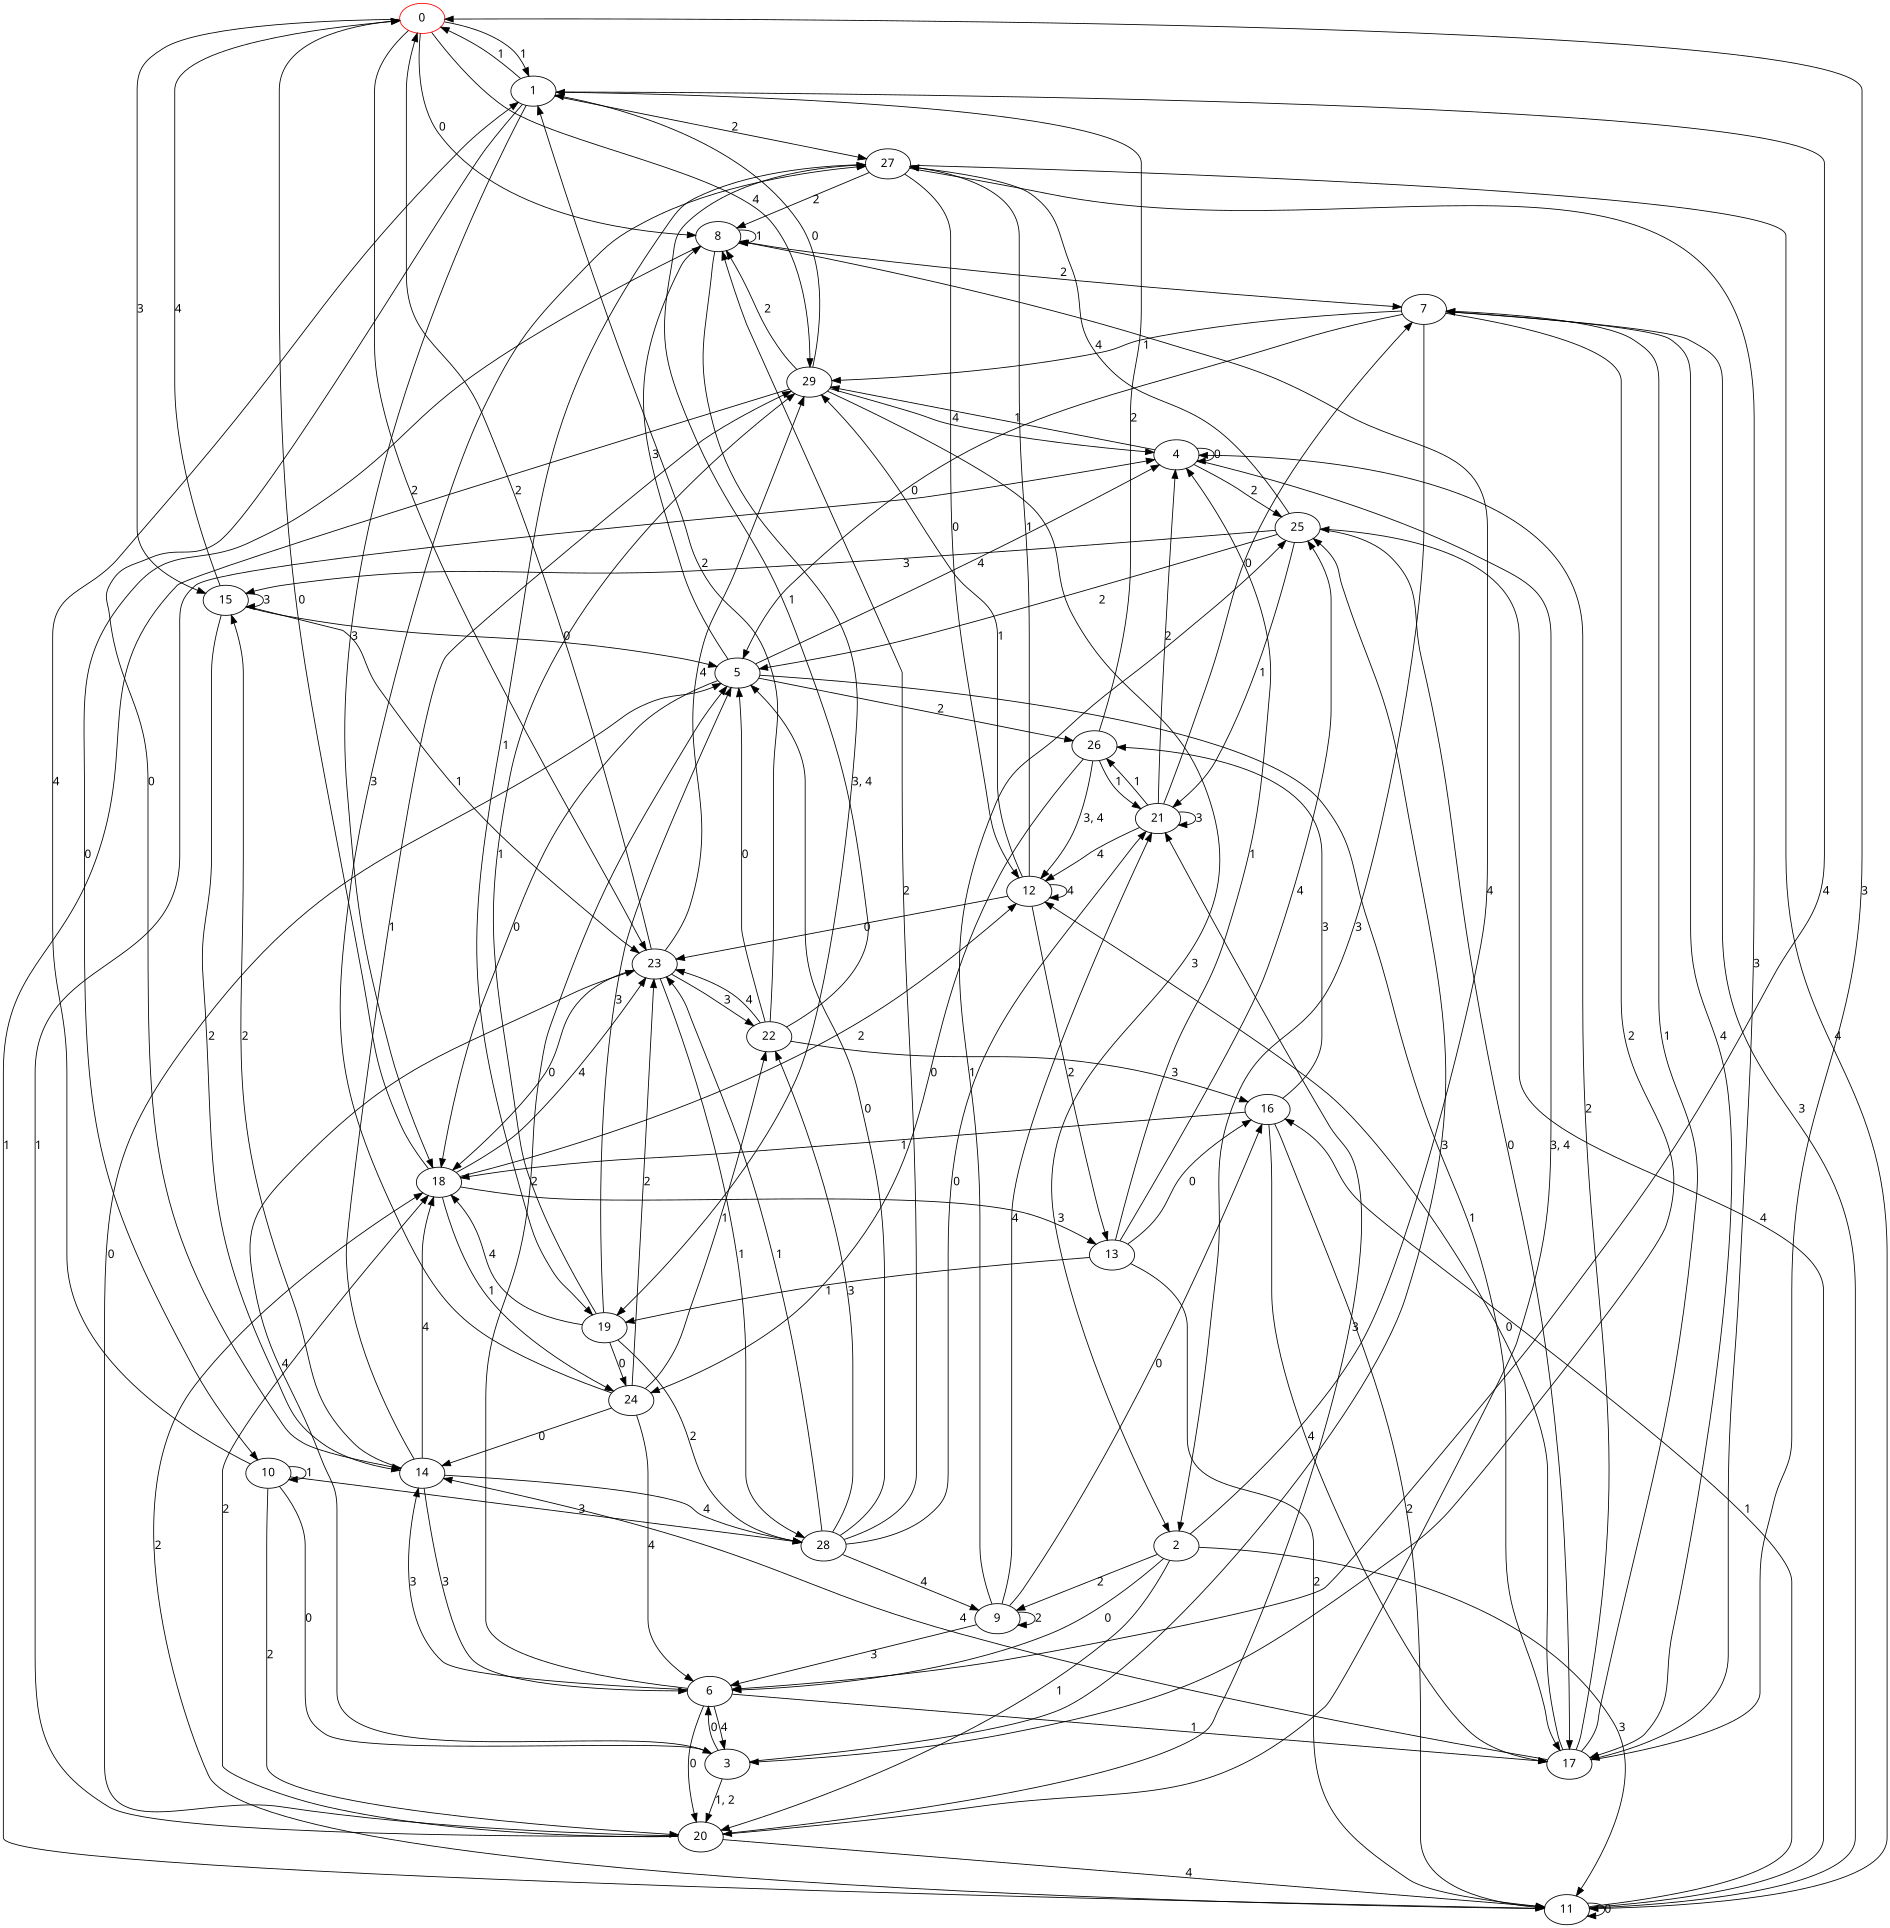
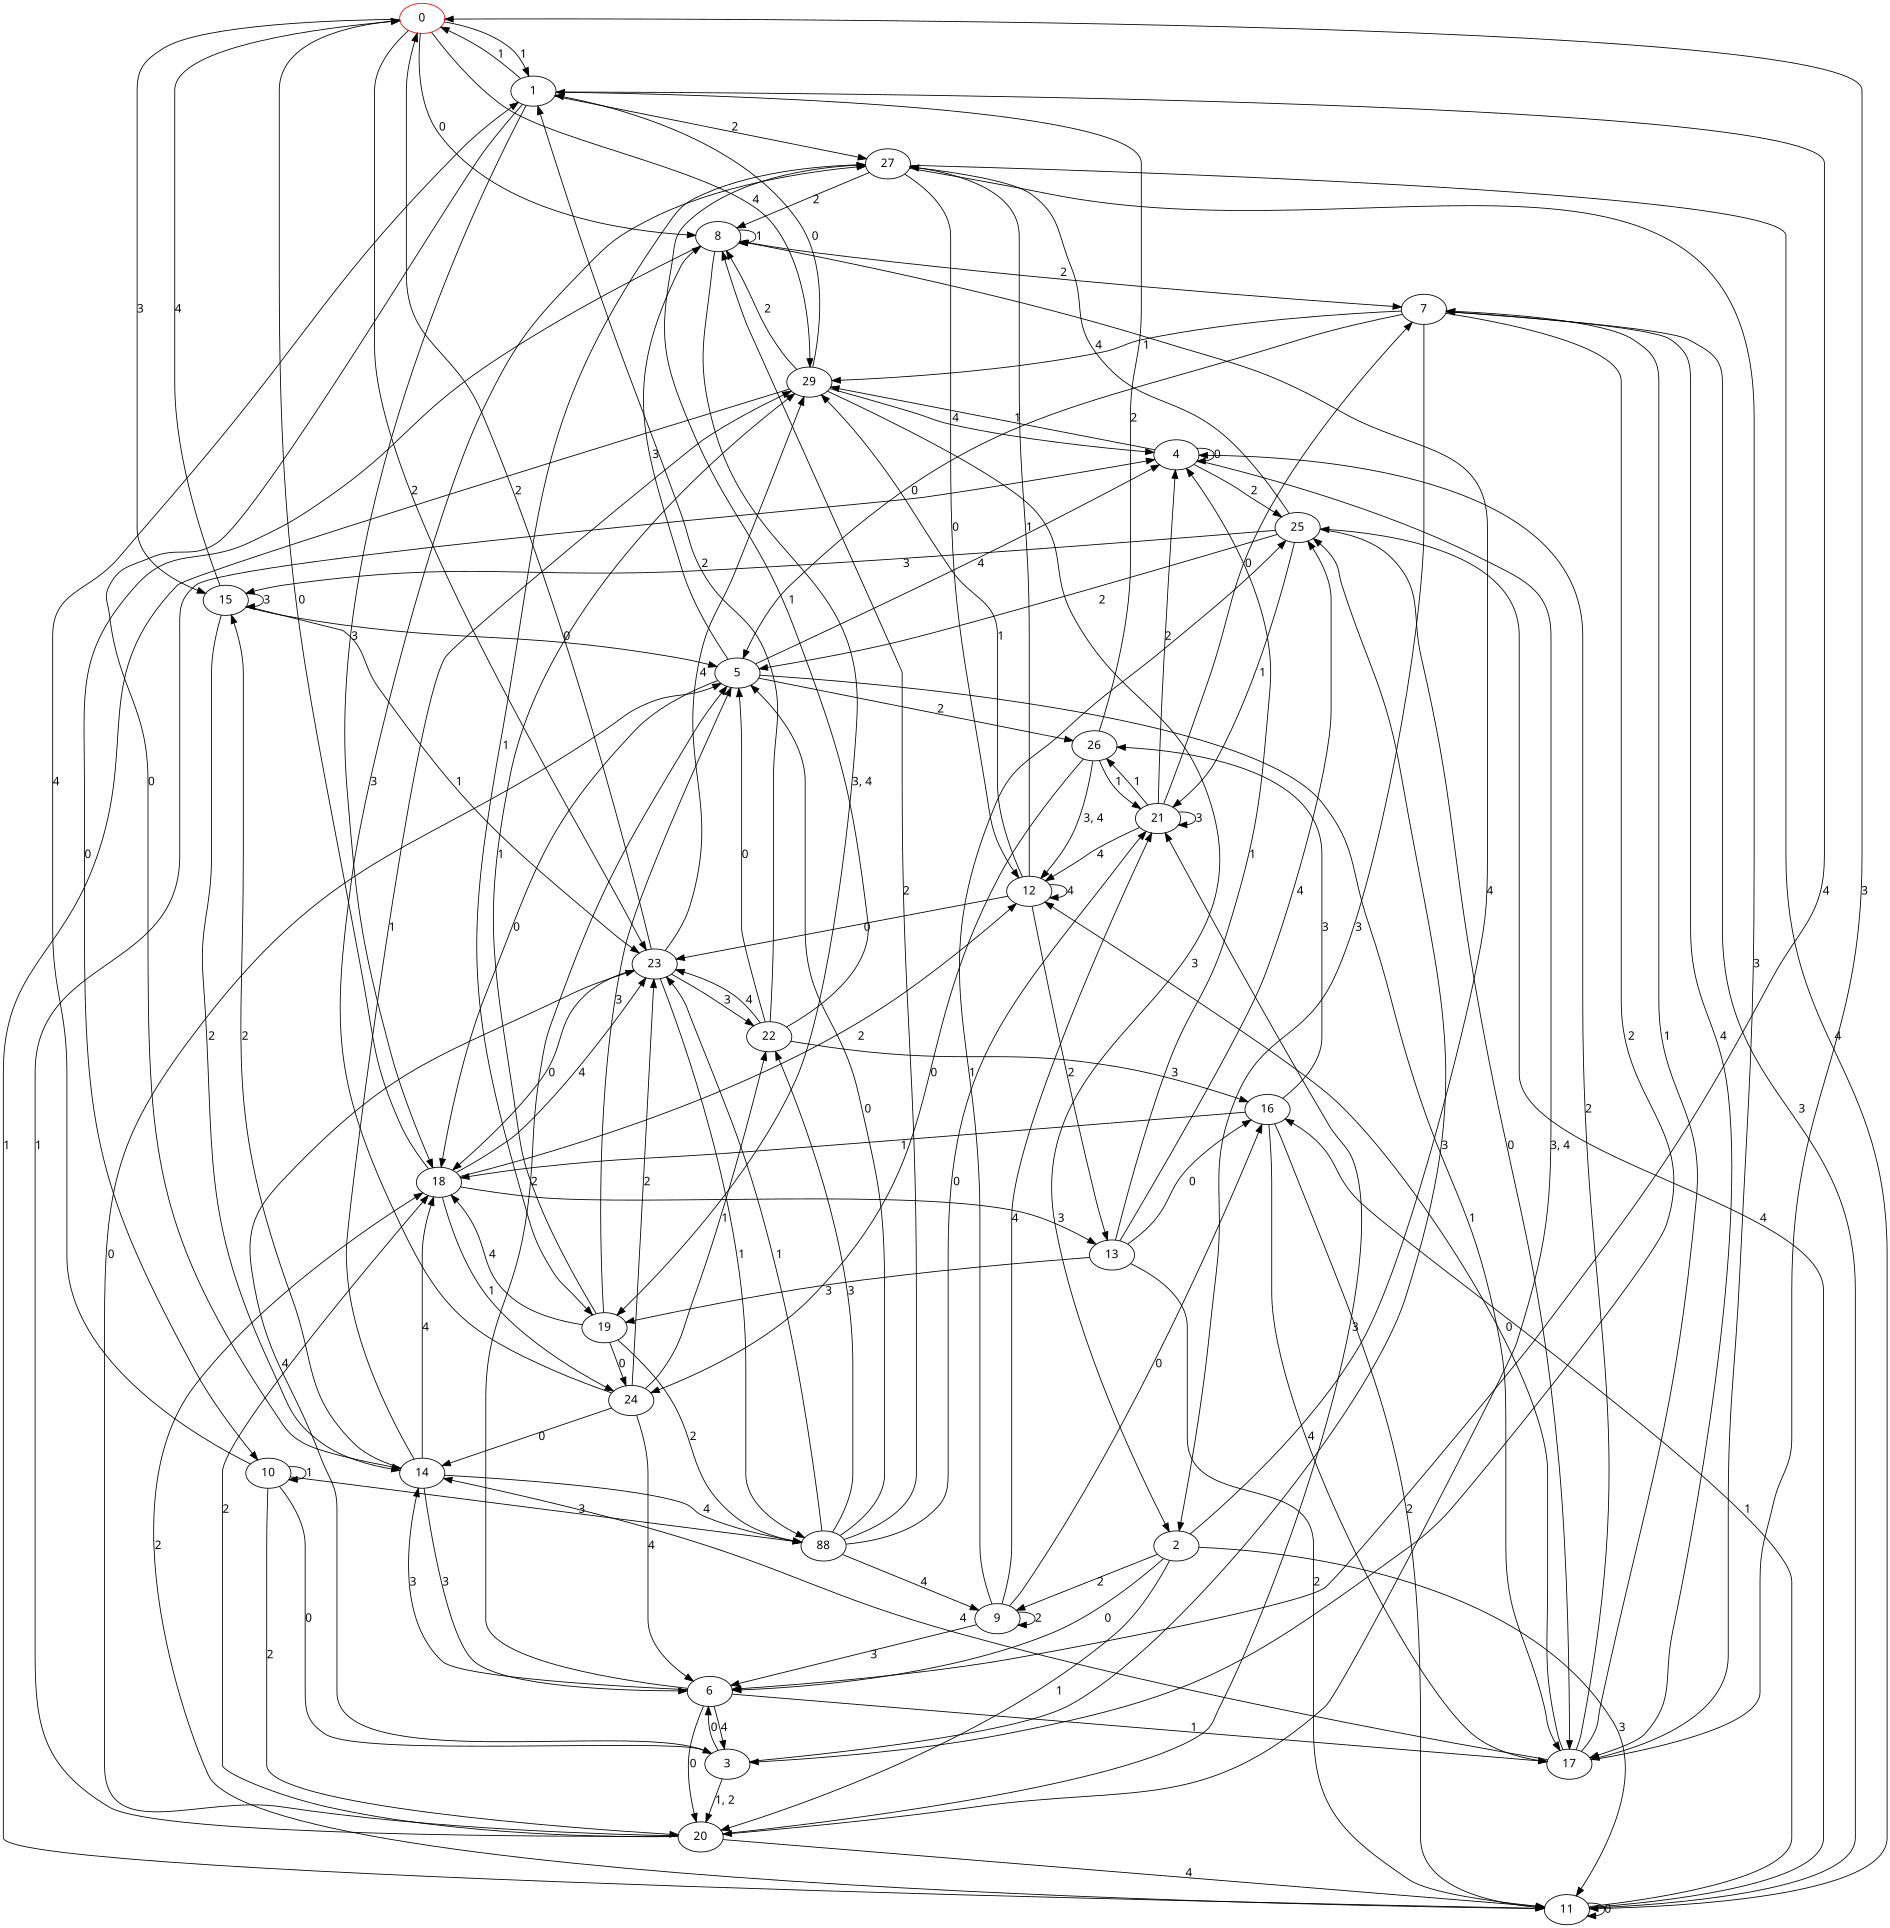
(829, 1291) -> (829, 1291)
(824, 1546) -> (824, 1546)
